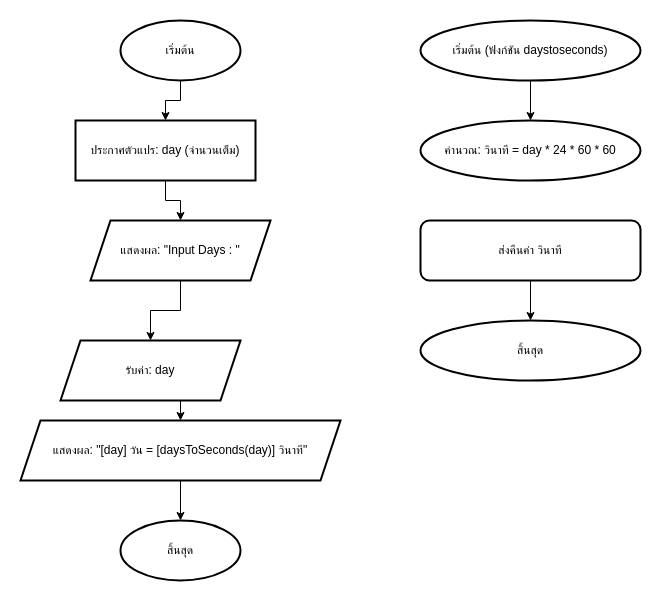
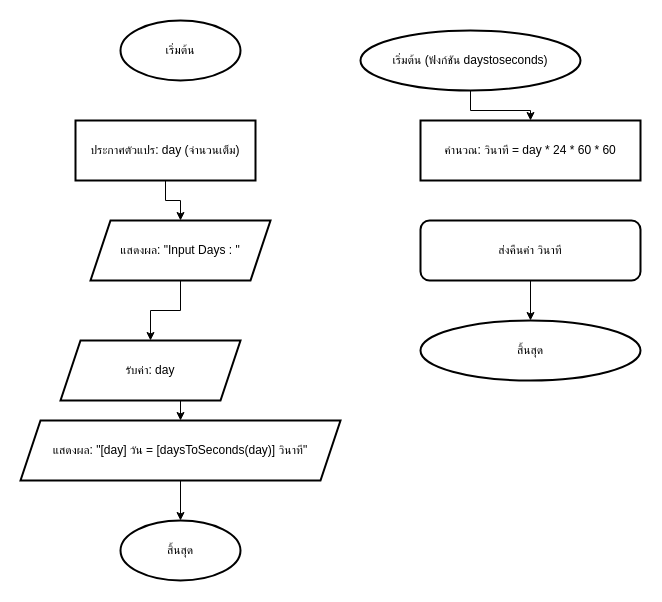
(531, 51) -> (471, 61)
(177, 101) -> none
(531, 151) -> (531, 151)
